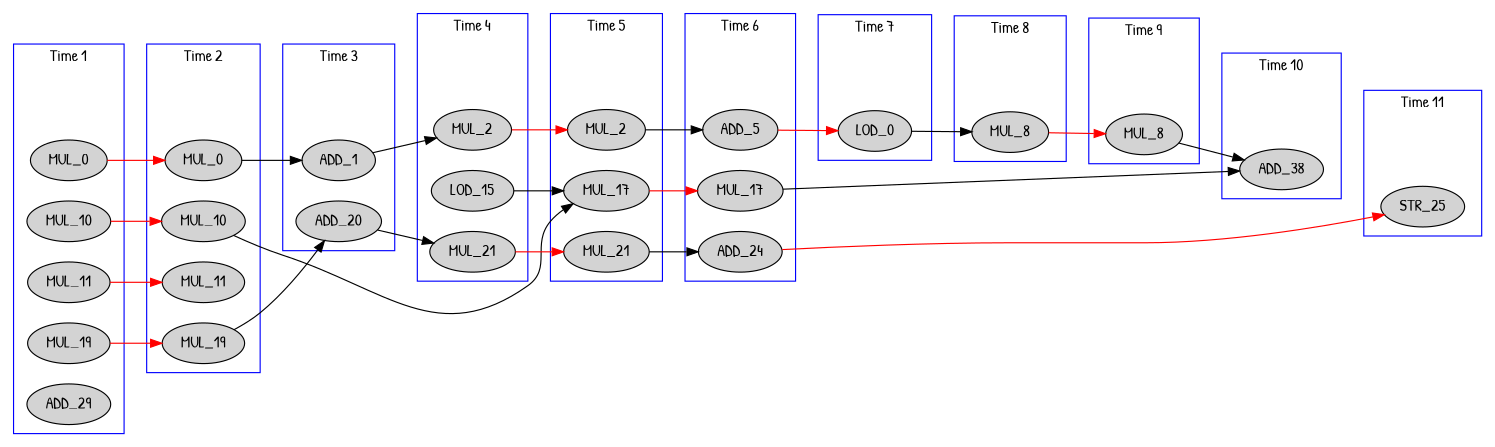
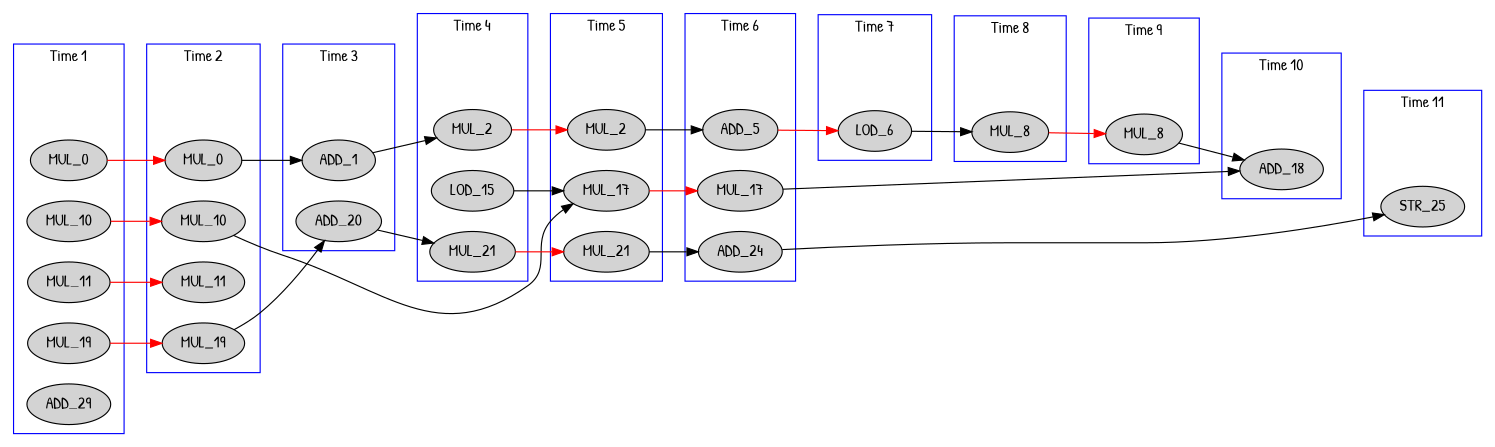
(875, 131) -> (875, 131)
(1282, 169) -> (1282, 169)
(1079, 243) -> (1079, 243)
